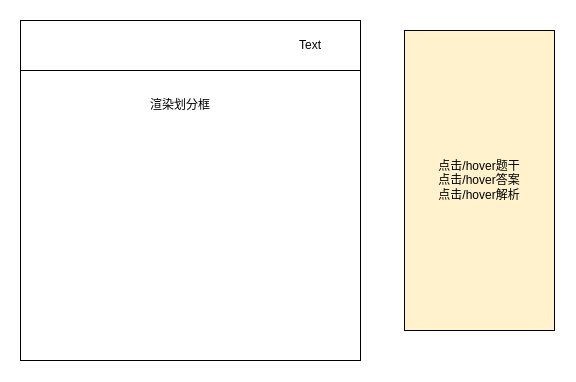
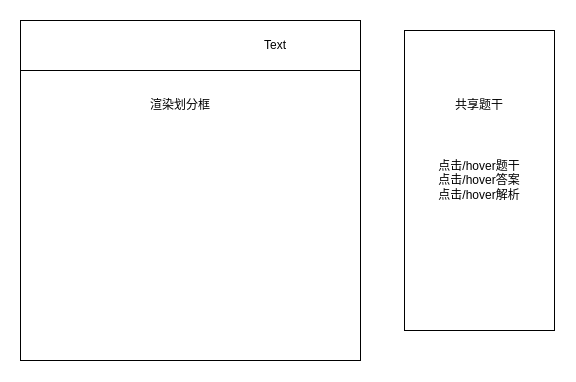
(311, 46) -> (276, 46)
none -> (480, 106)
(480, 181) -> (480, 181)
